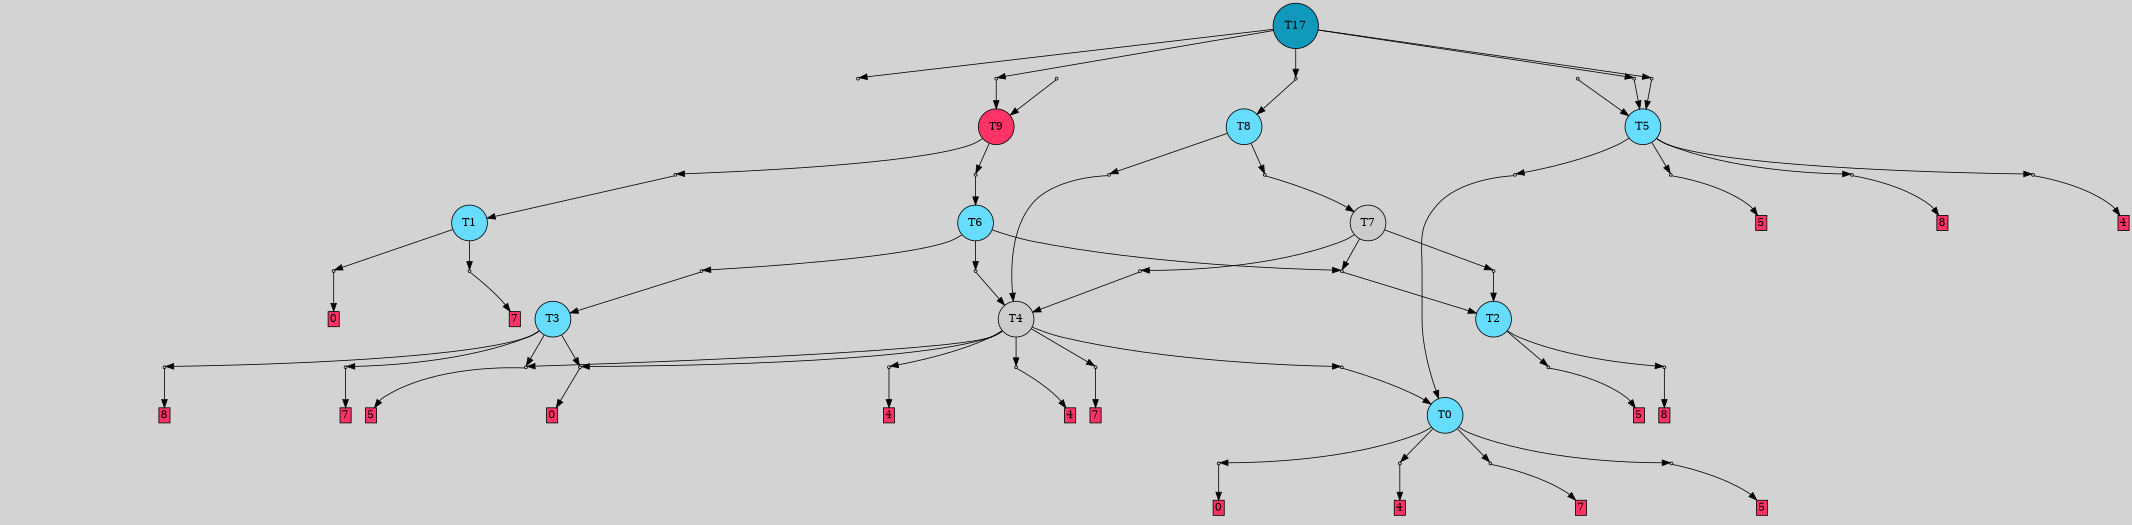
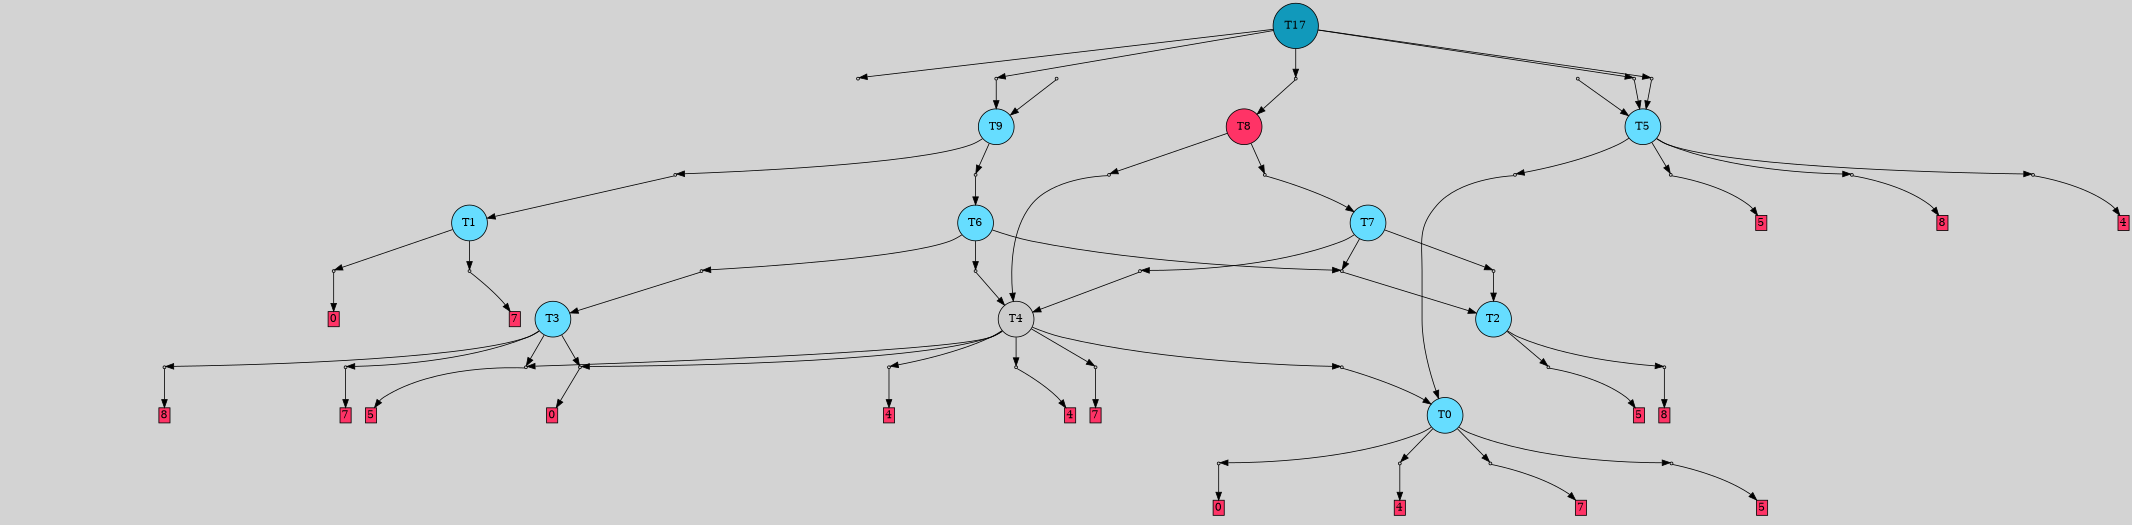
(996, 127) -> (996, 127)
(1244, 127) -> (1244, 127)
(1368, 223) -> (1368, 223)
